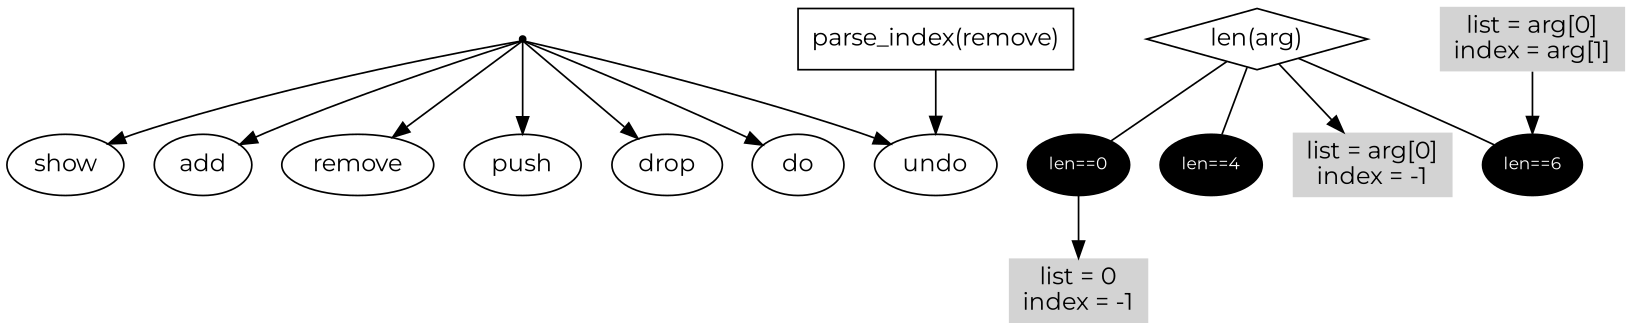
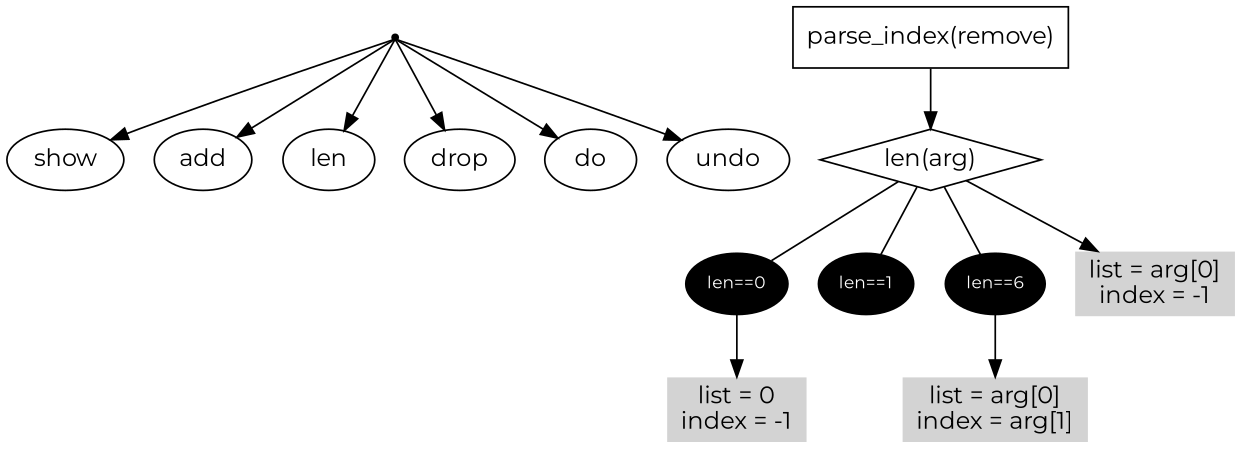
(936, 93) -> (931, 90)
(1532, 94) -> (995, 337)
(358, 165) -> none
(523, 165) -> (329, 160)
(1211, 165) -> (866, 284)
